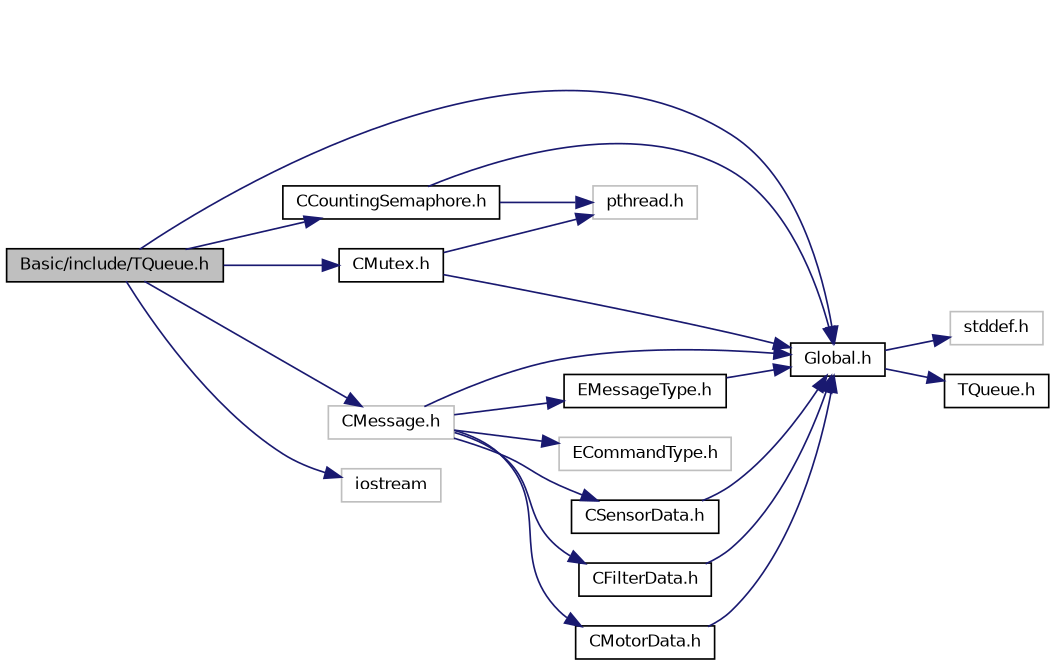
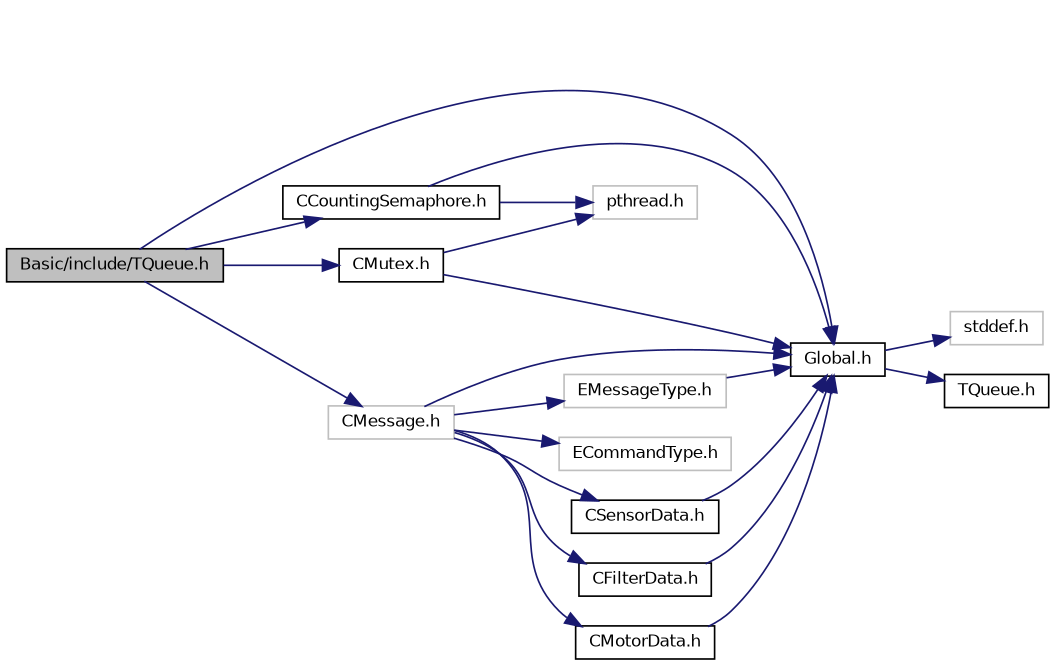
(645, 391) -> (645, 391)
(391, 485) -> none
